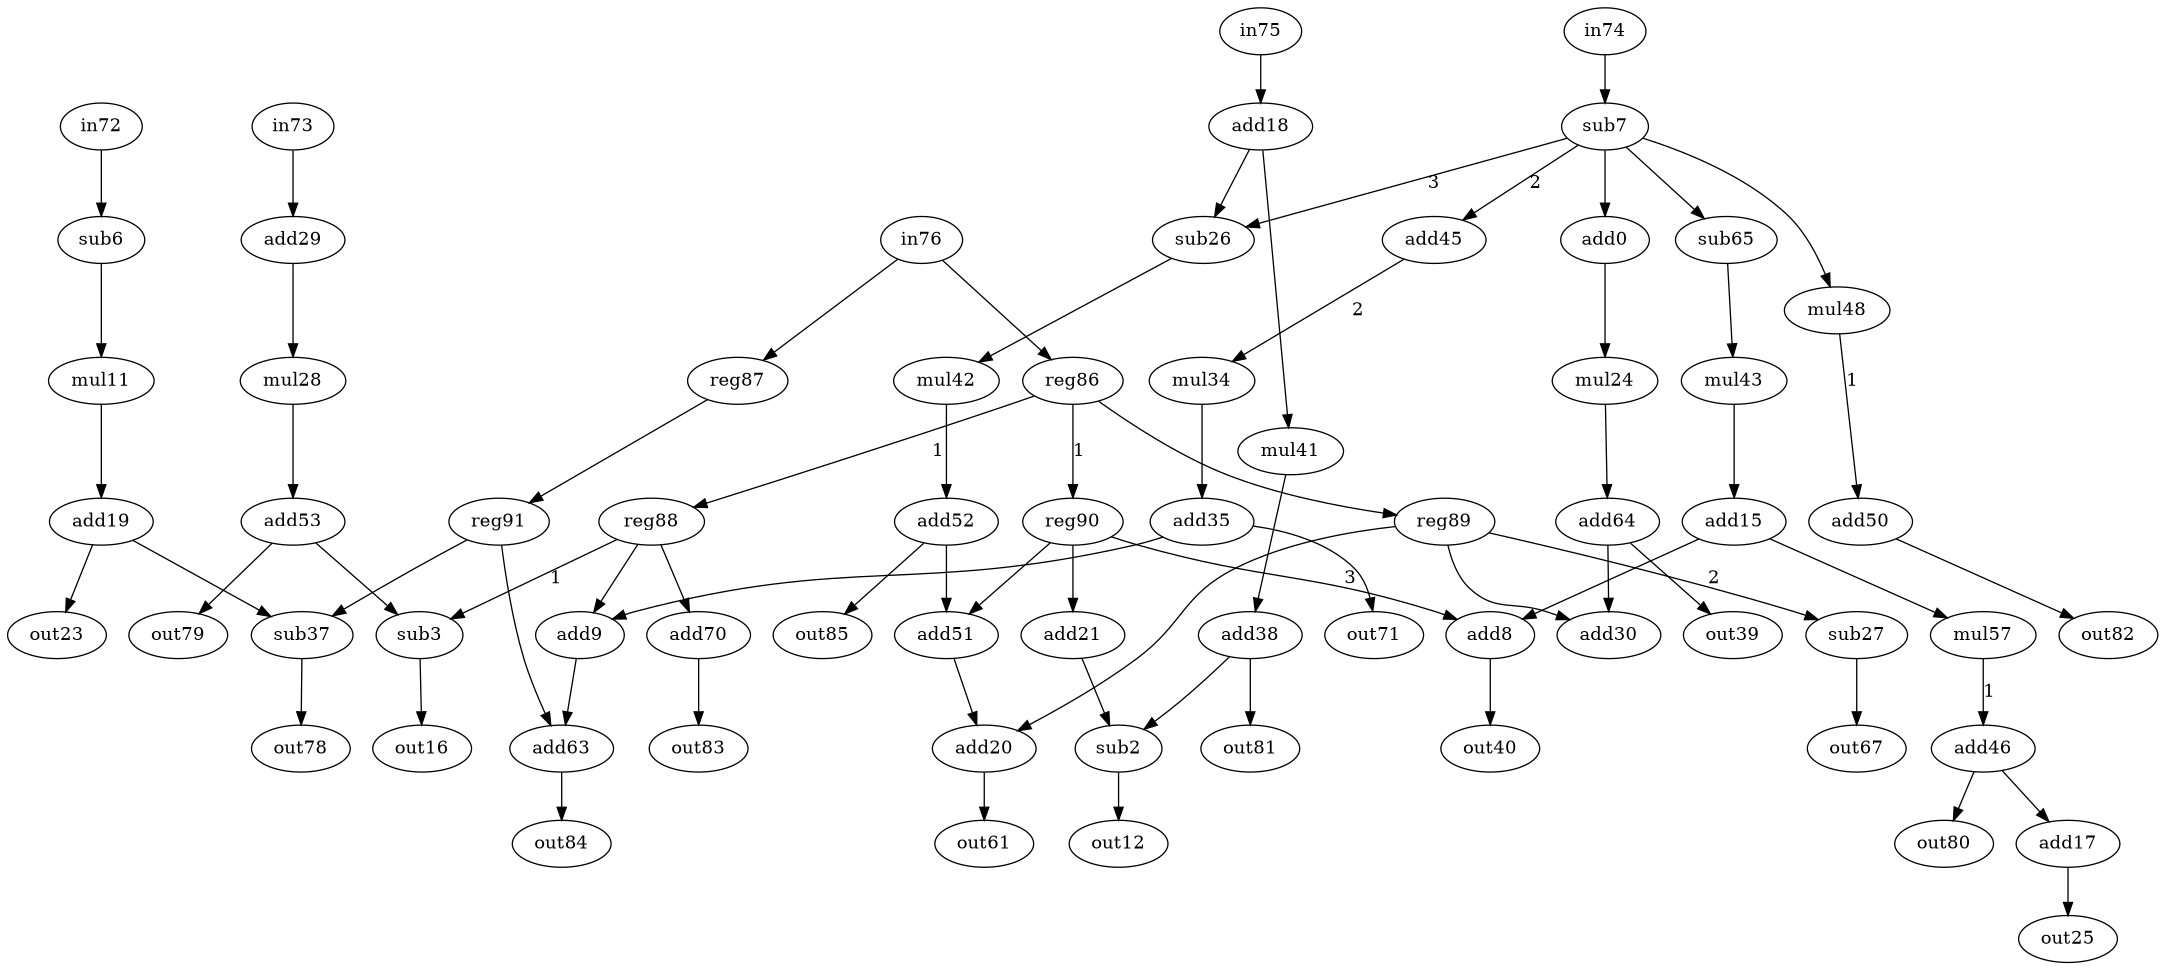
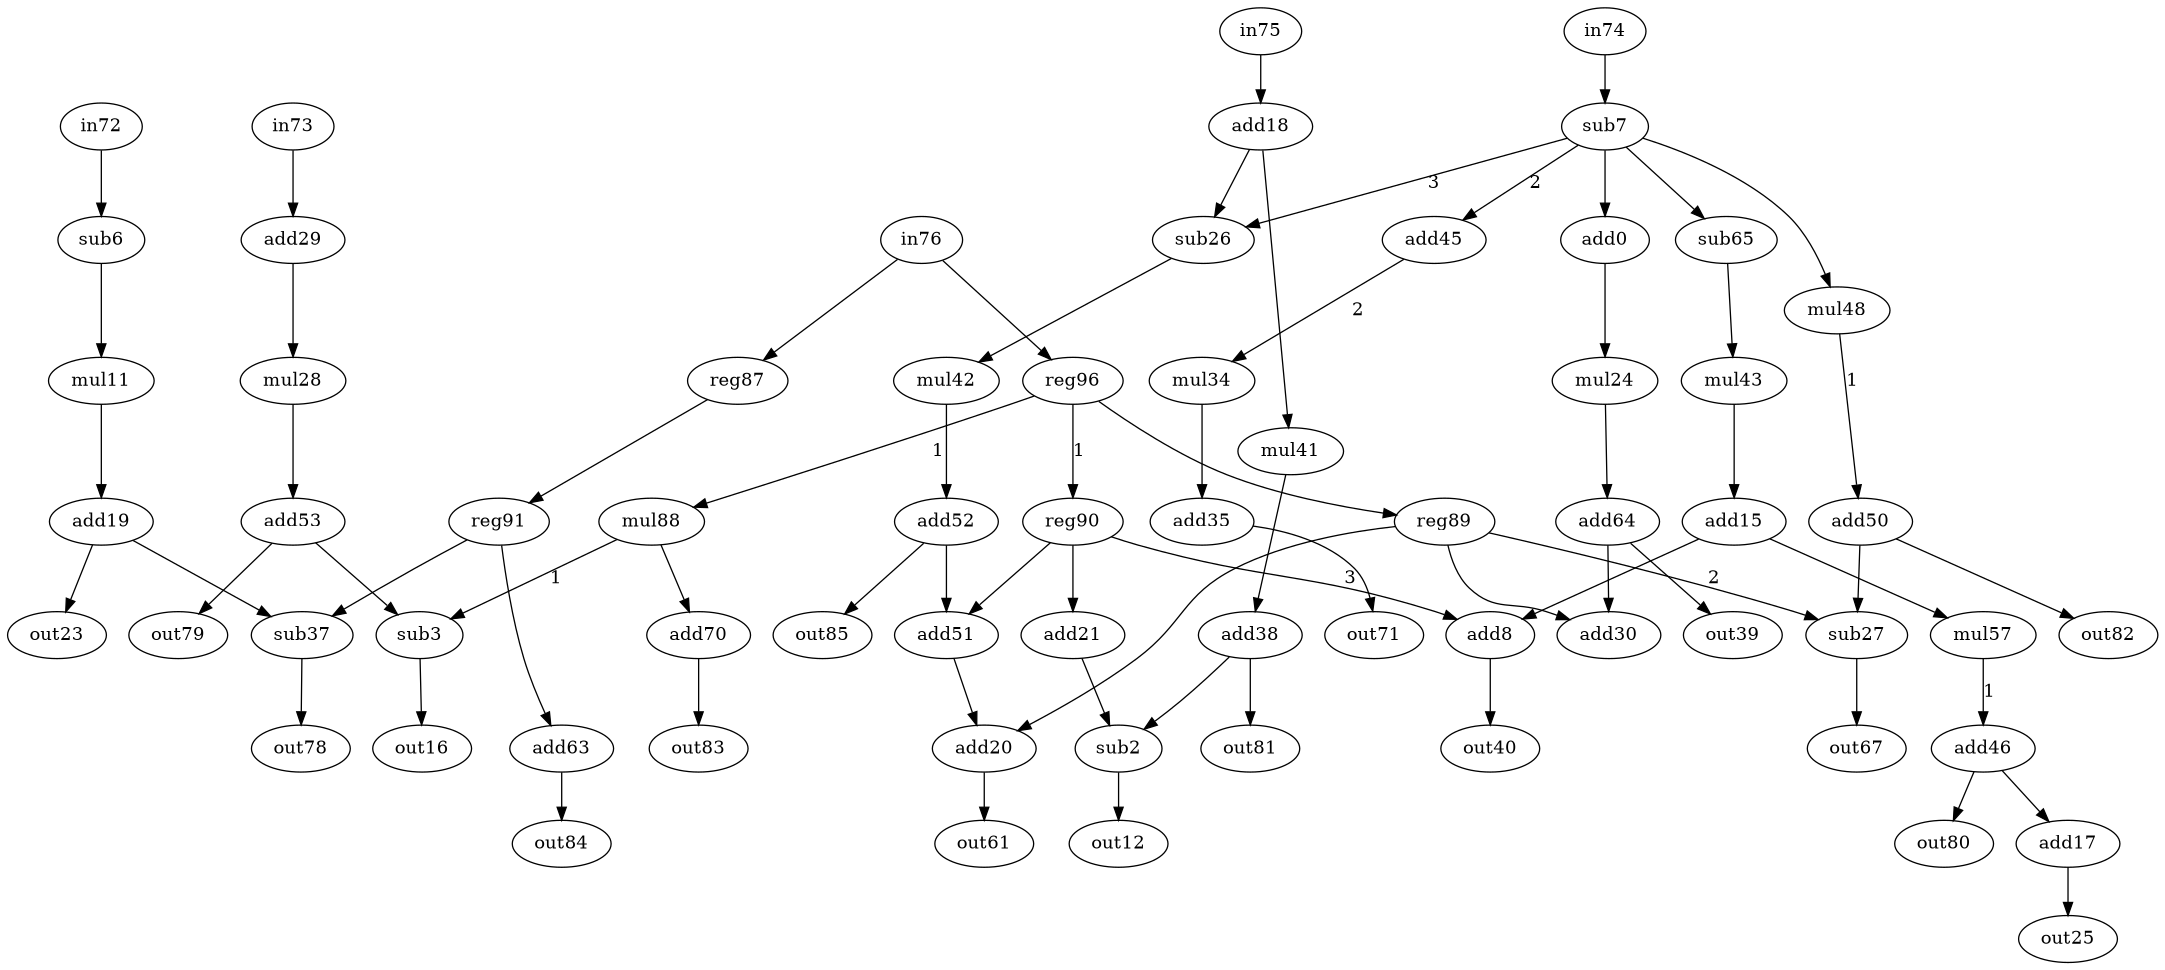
(1073, 381) -> (1073, 381)
(652, 522) -> (652, 522)
none -> (1859, 569)
(580, 635) -> none
